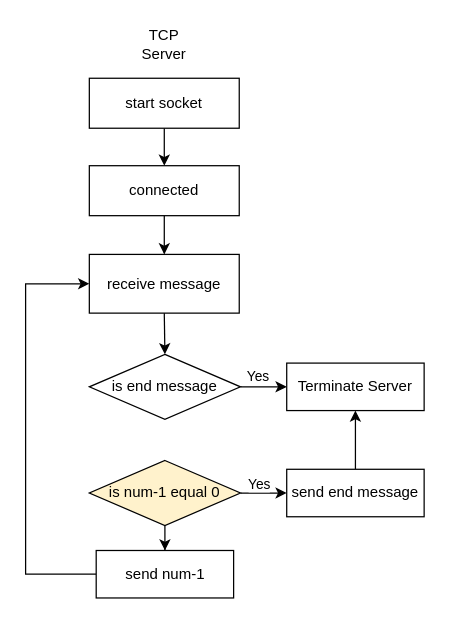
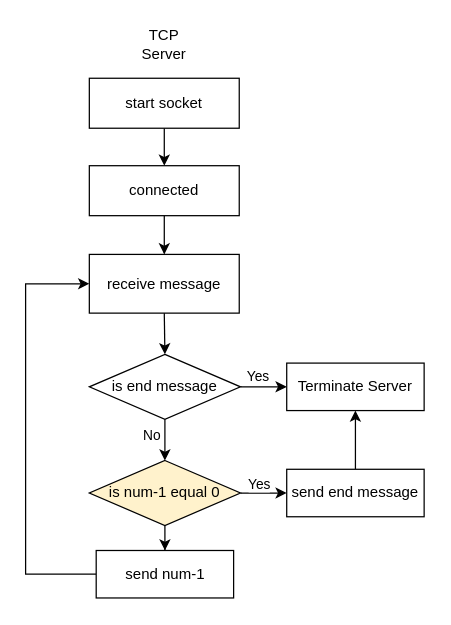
none -> (165, 436)
